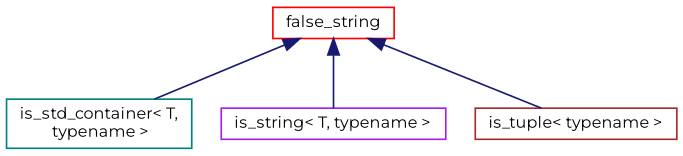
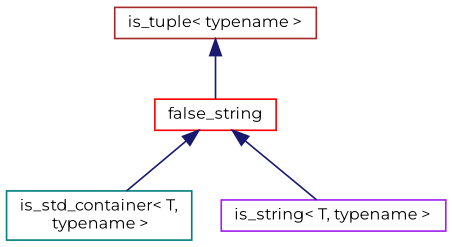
(463, 77) -> (216, 77)
